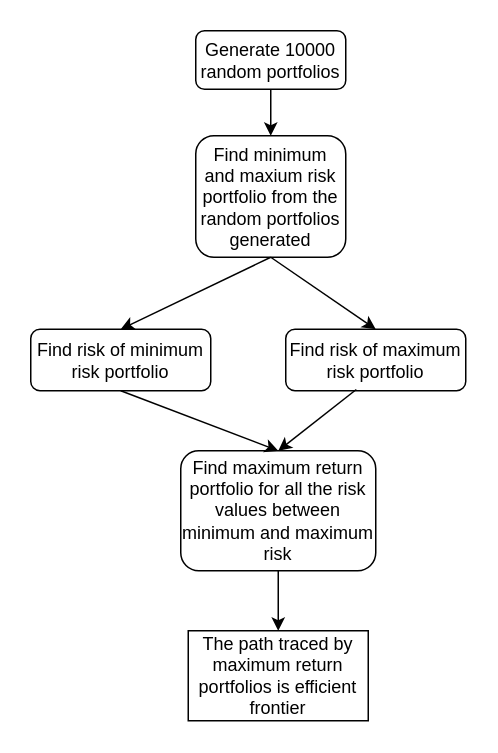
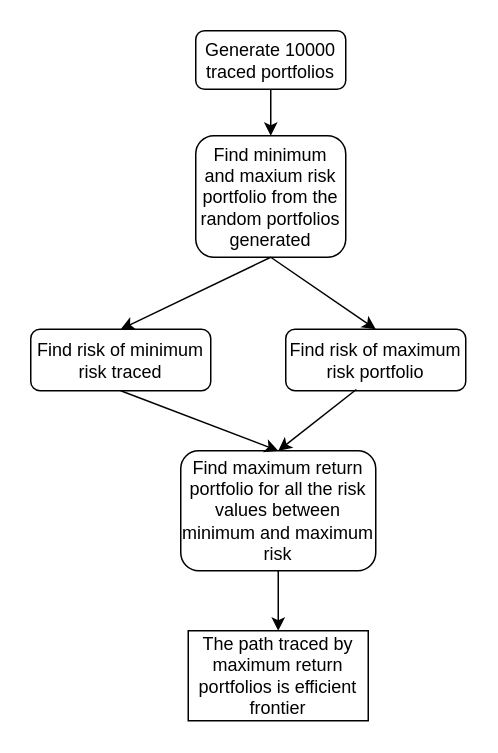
(271, 61) -> (271, 61)
(121, 361) -> (121, 361)
